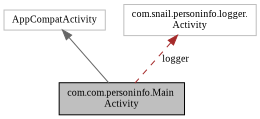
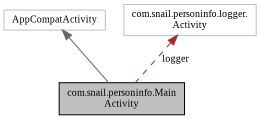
(122, 99) -> (122, 99)
